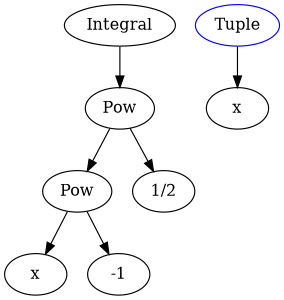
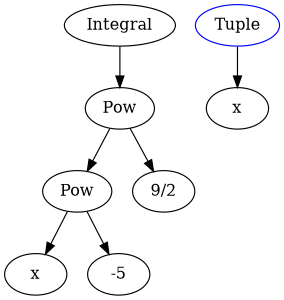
(164, 191) -> (164, 191)
(119, 274) -> (119, 274)
